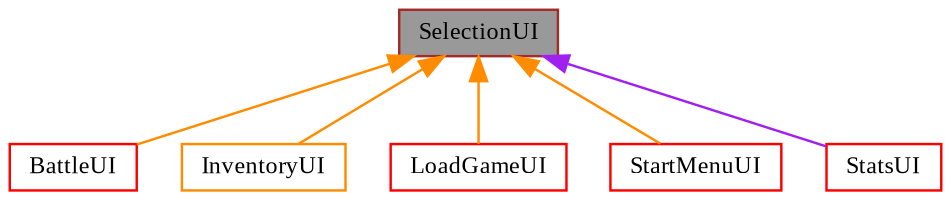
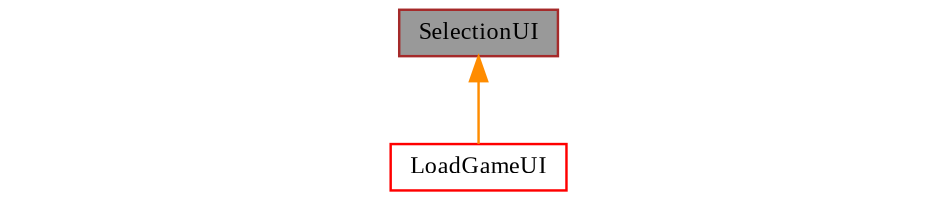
(73, 167) -> none
(264, 167) -> none
(696, 167) -> none
(884, 167) -> none
